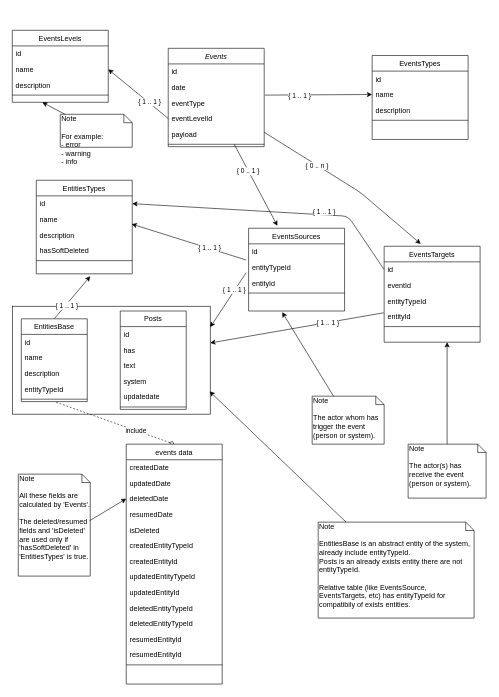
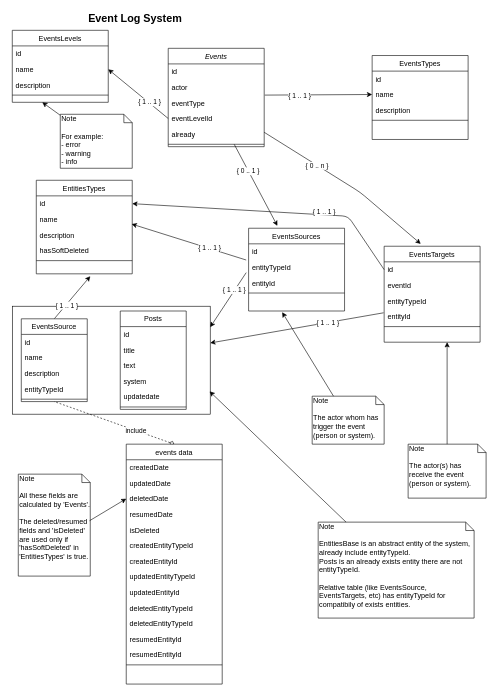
none -> (135, 18)
(180, 88) -> (182, 88)
(96, 131) -> (96, 141)
(185, 134) -> (185, 134)
(54, 327) -> (54, 327)
(130, 350) -> (132, 350)
